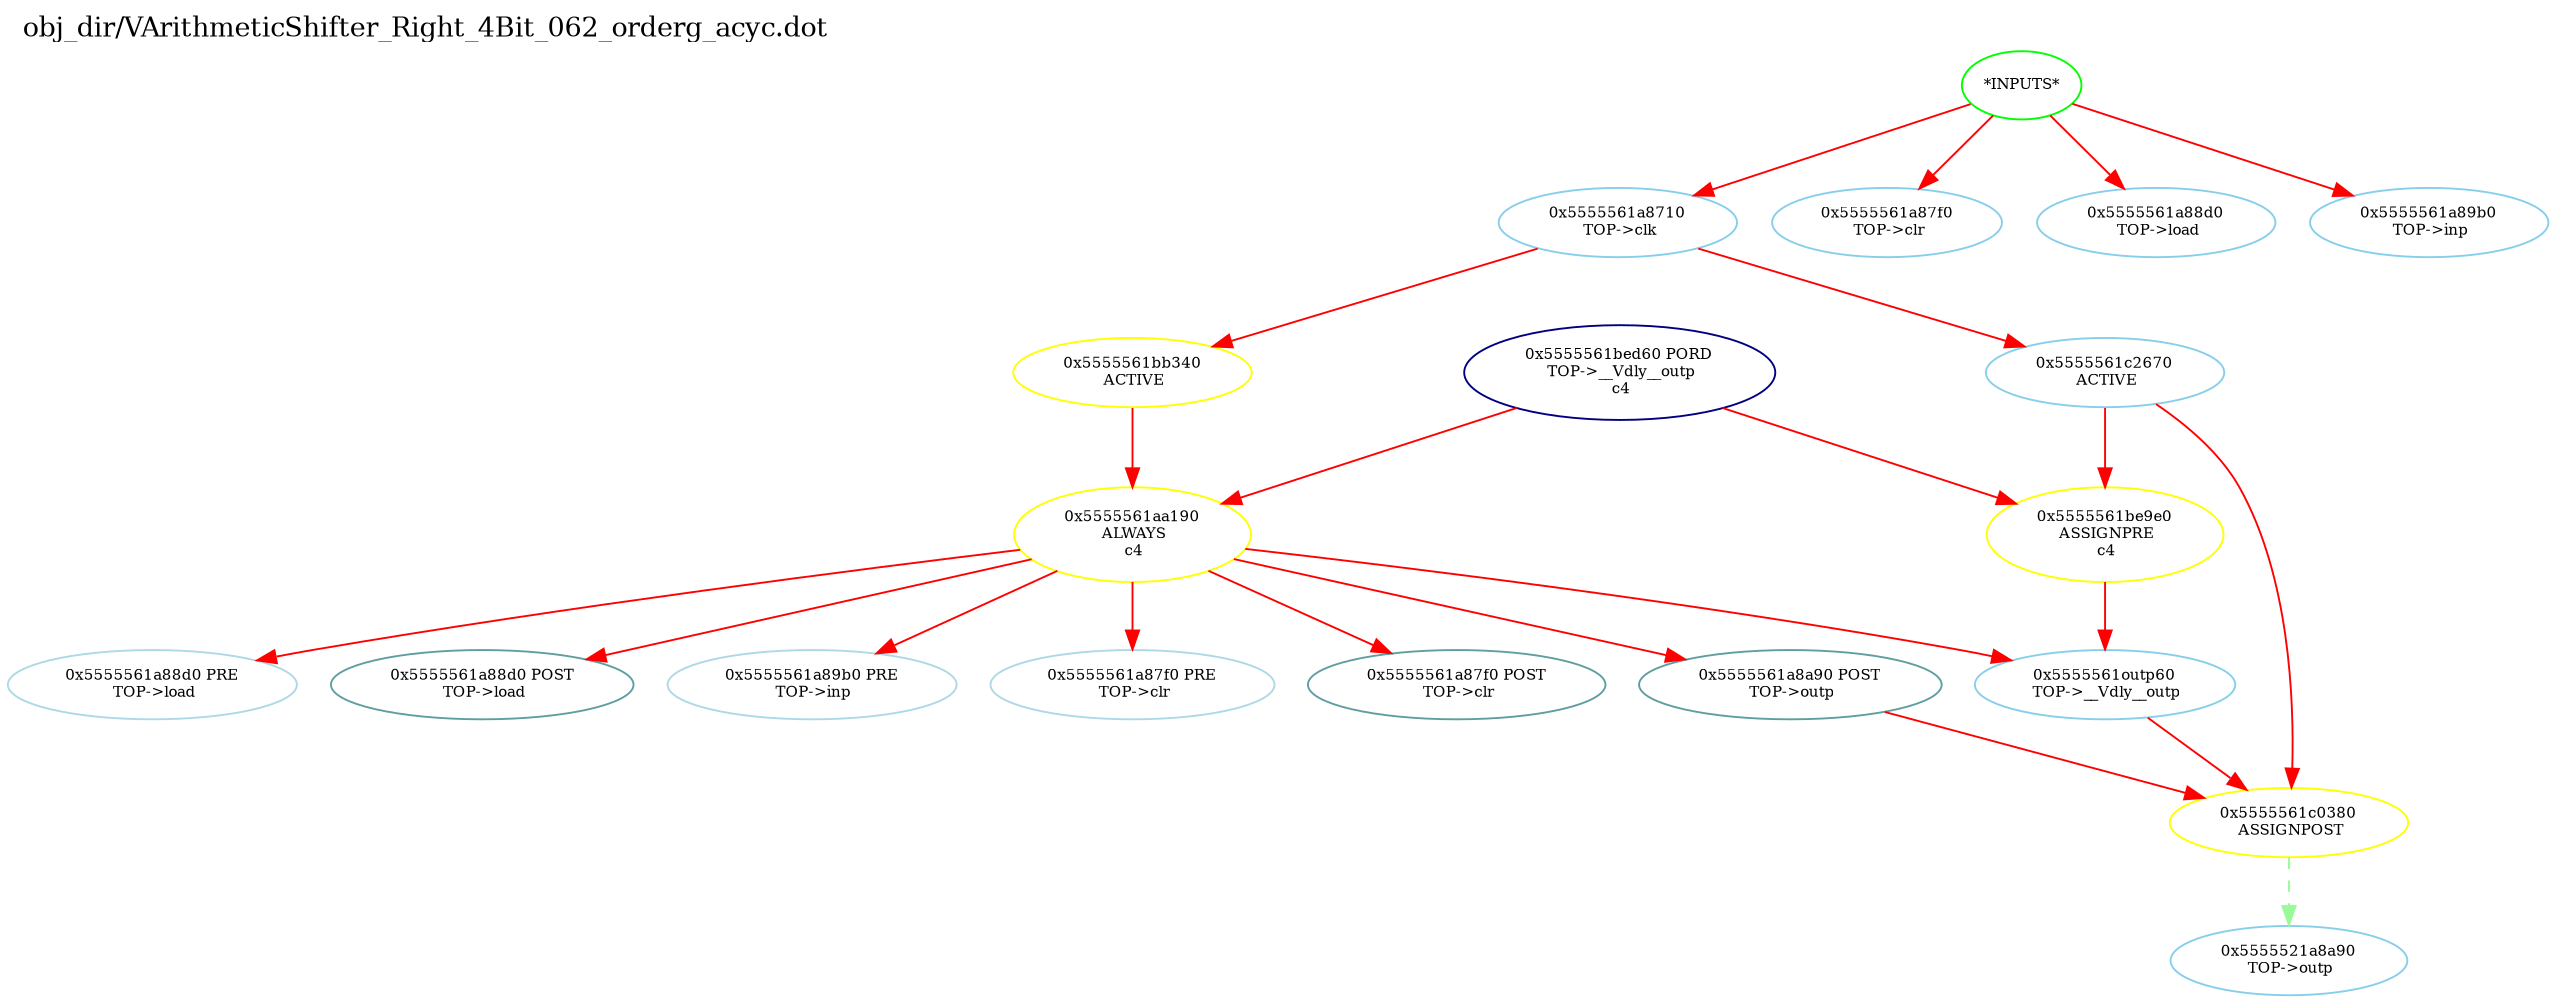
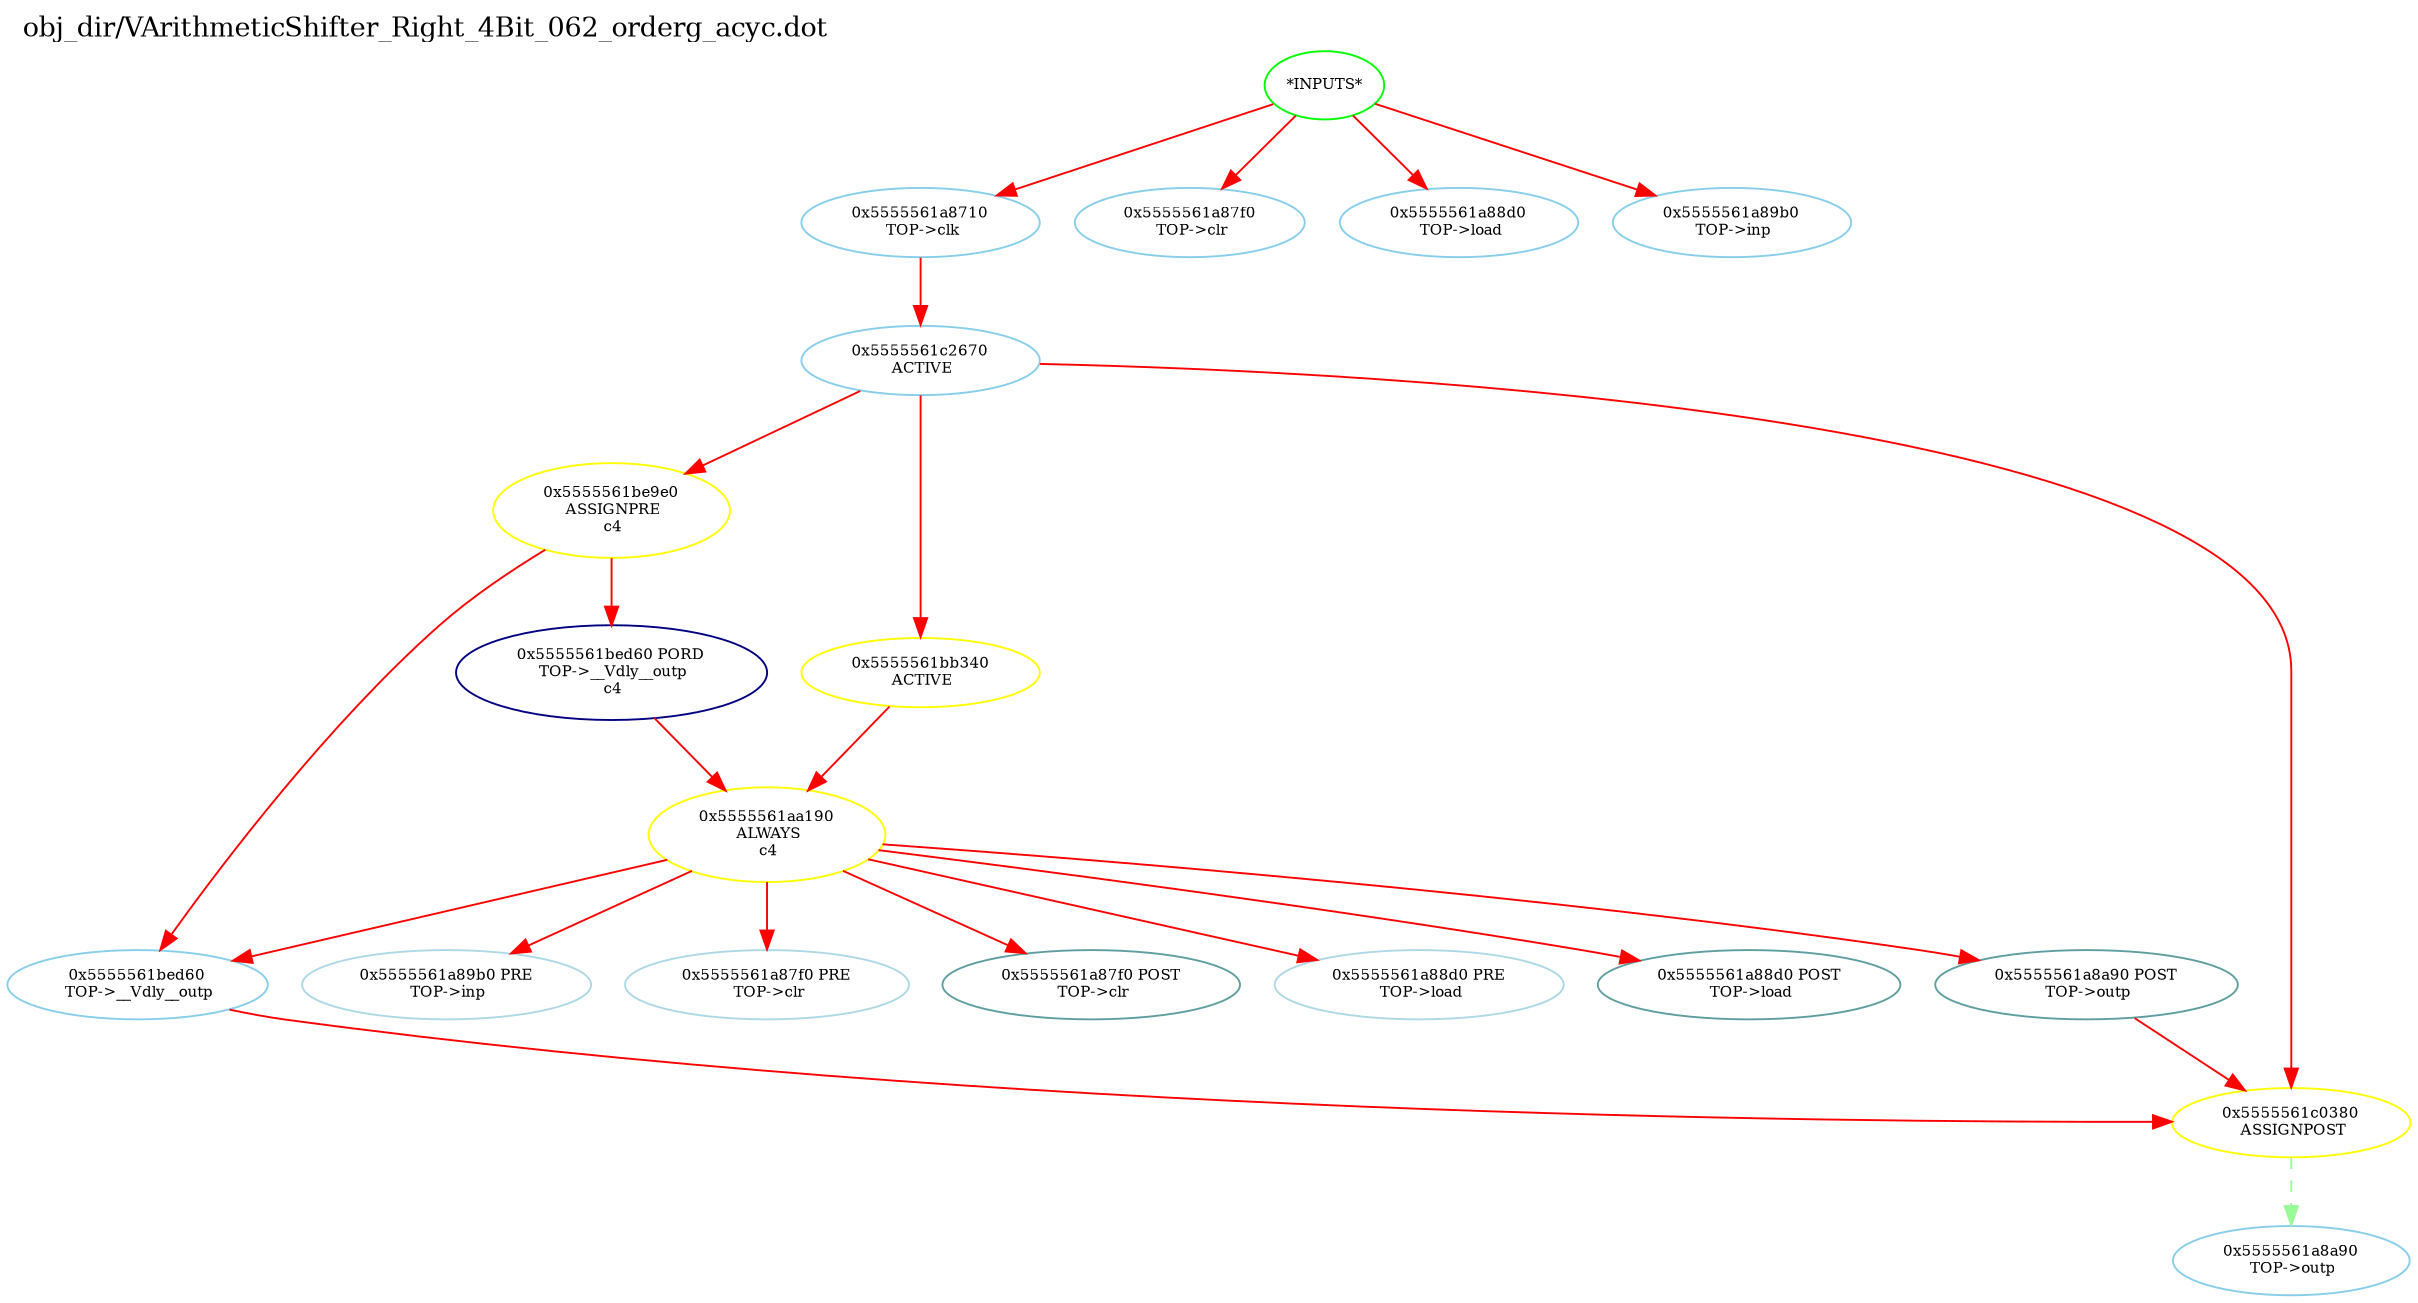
(1385, 295) -> (921, 507)
(1860, 453) -> (612, 582)
(2105, 685) -> (138, 985)
(2289, 961) -> (2291, 1261)
